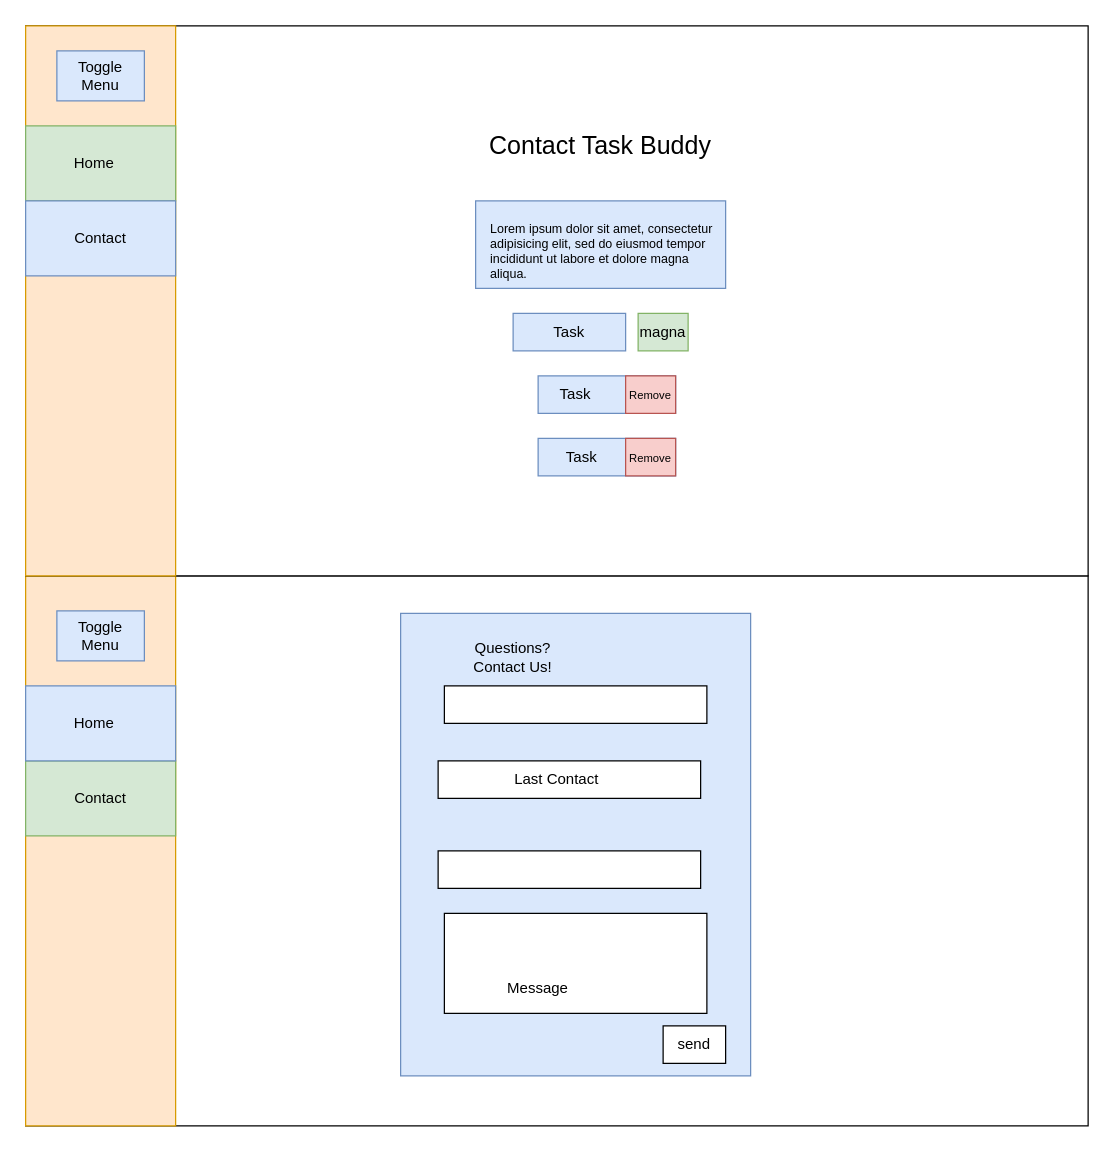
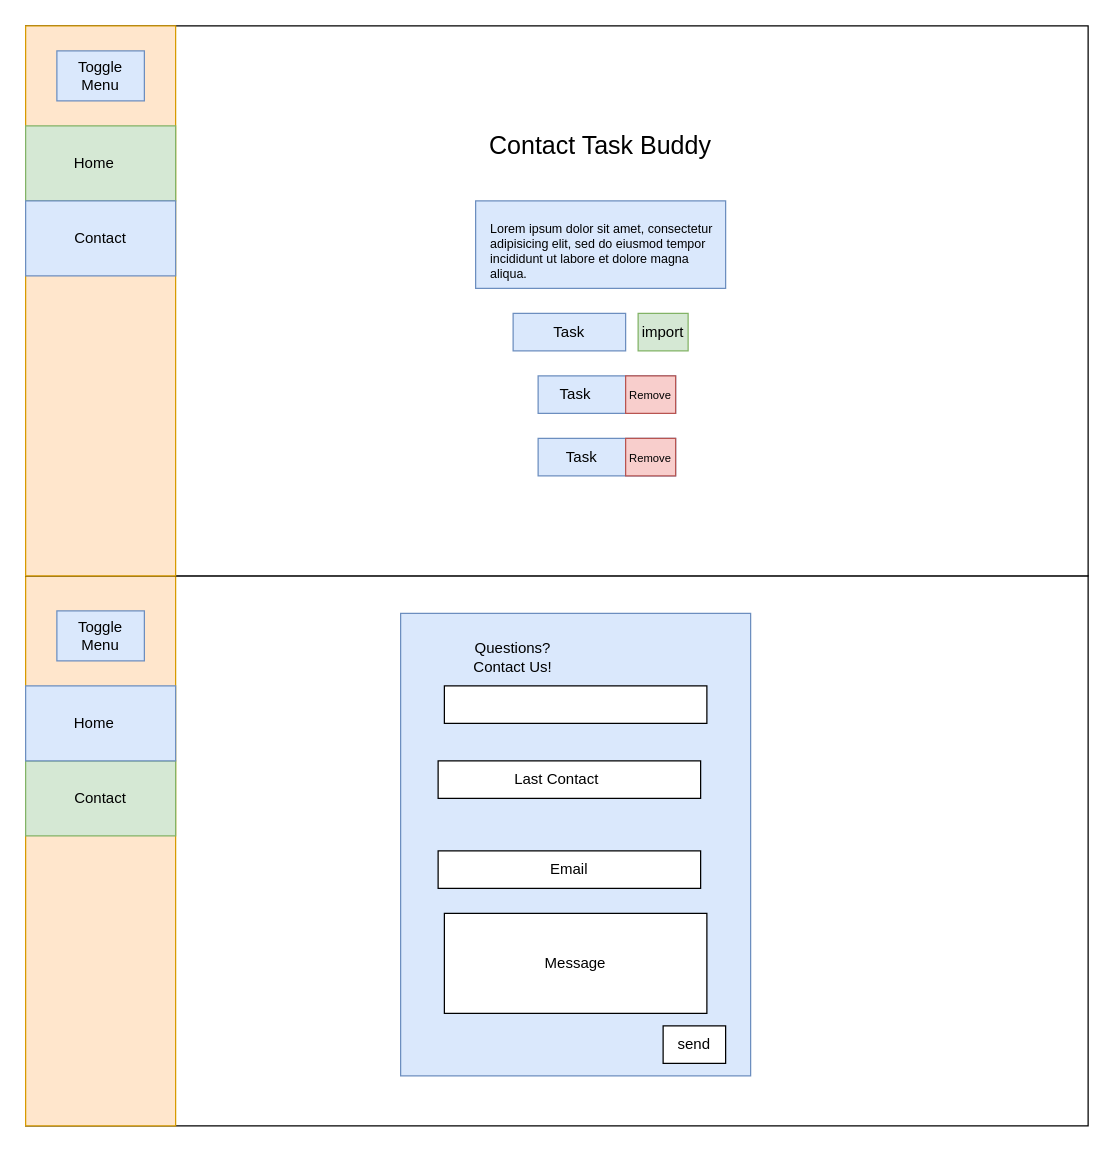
(663, 332) -> (663, 332)
none -> (569, 869)
(538, 988) -> (576, 963)
